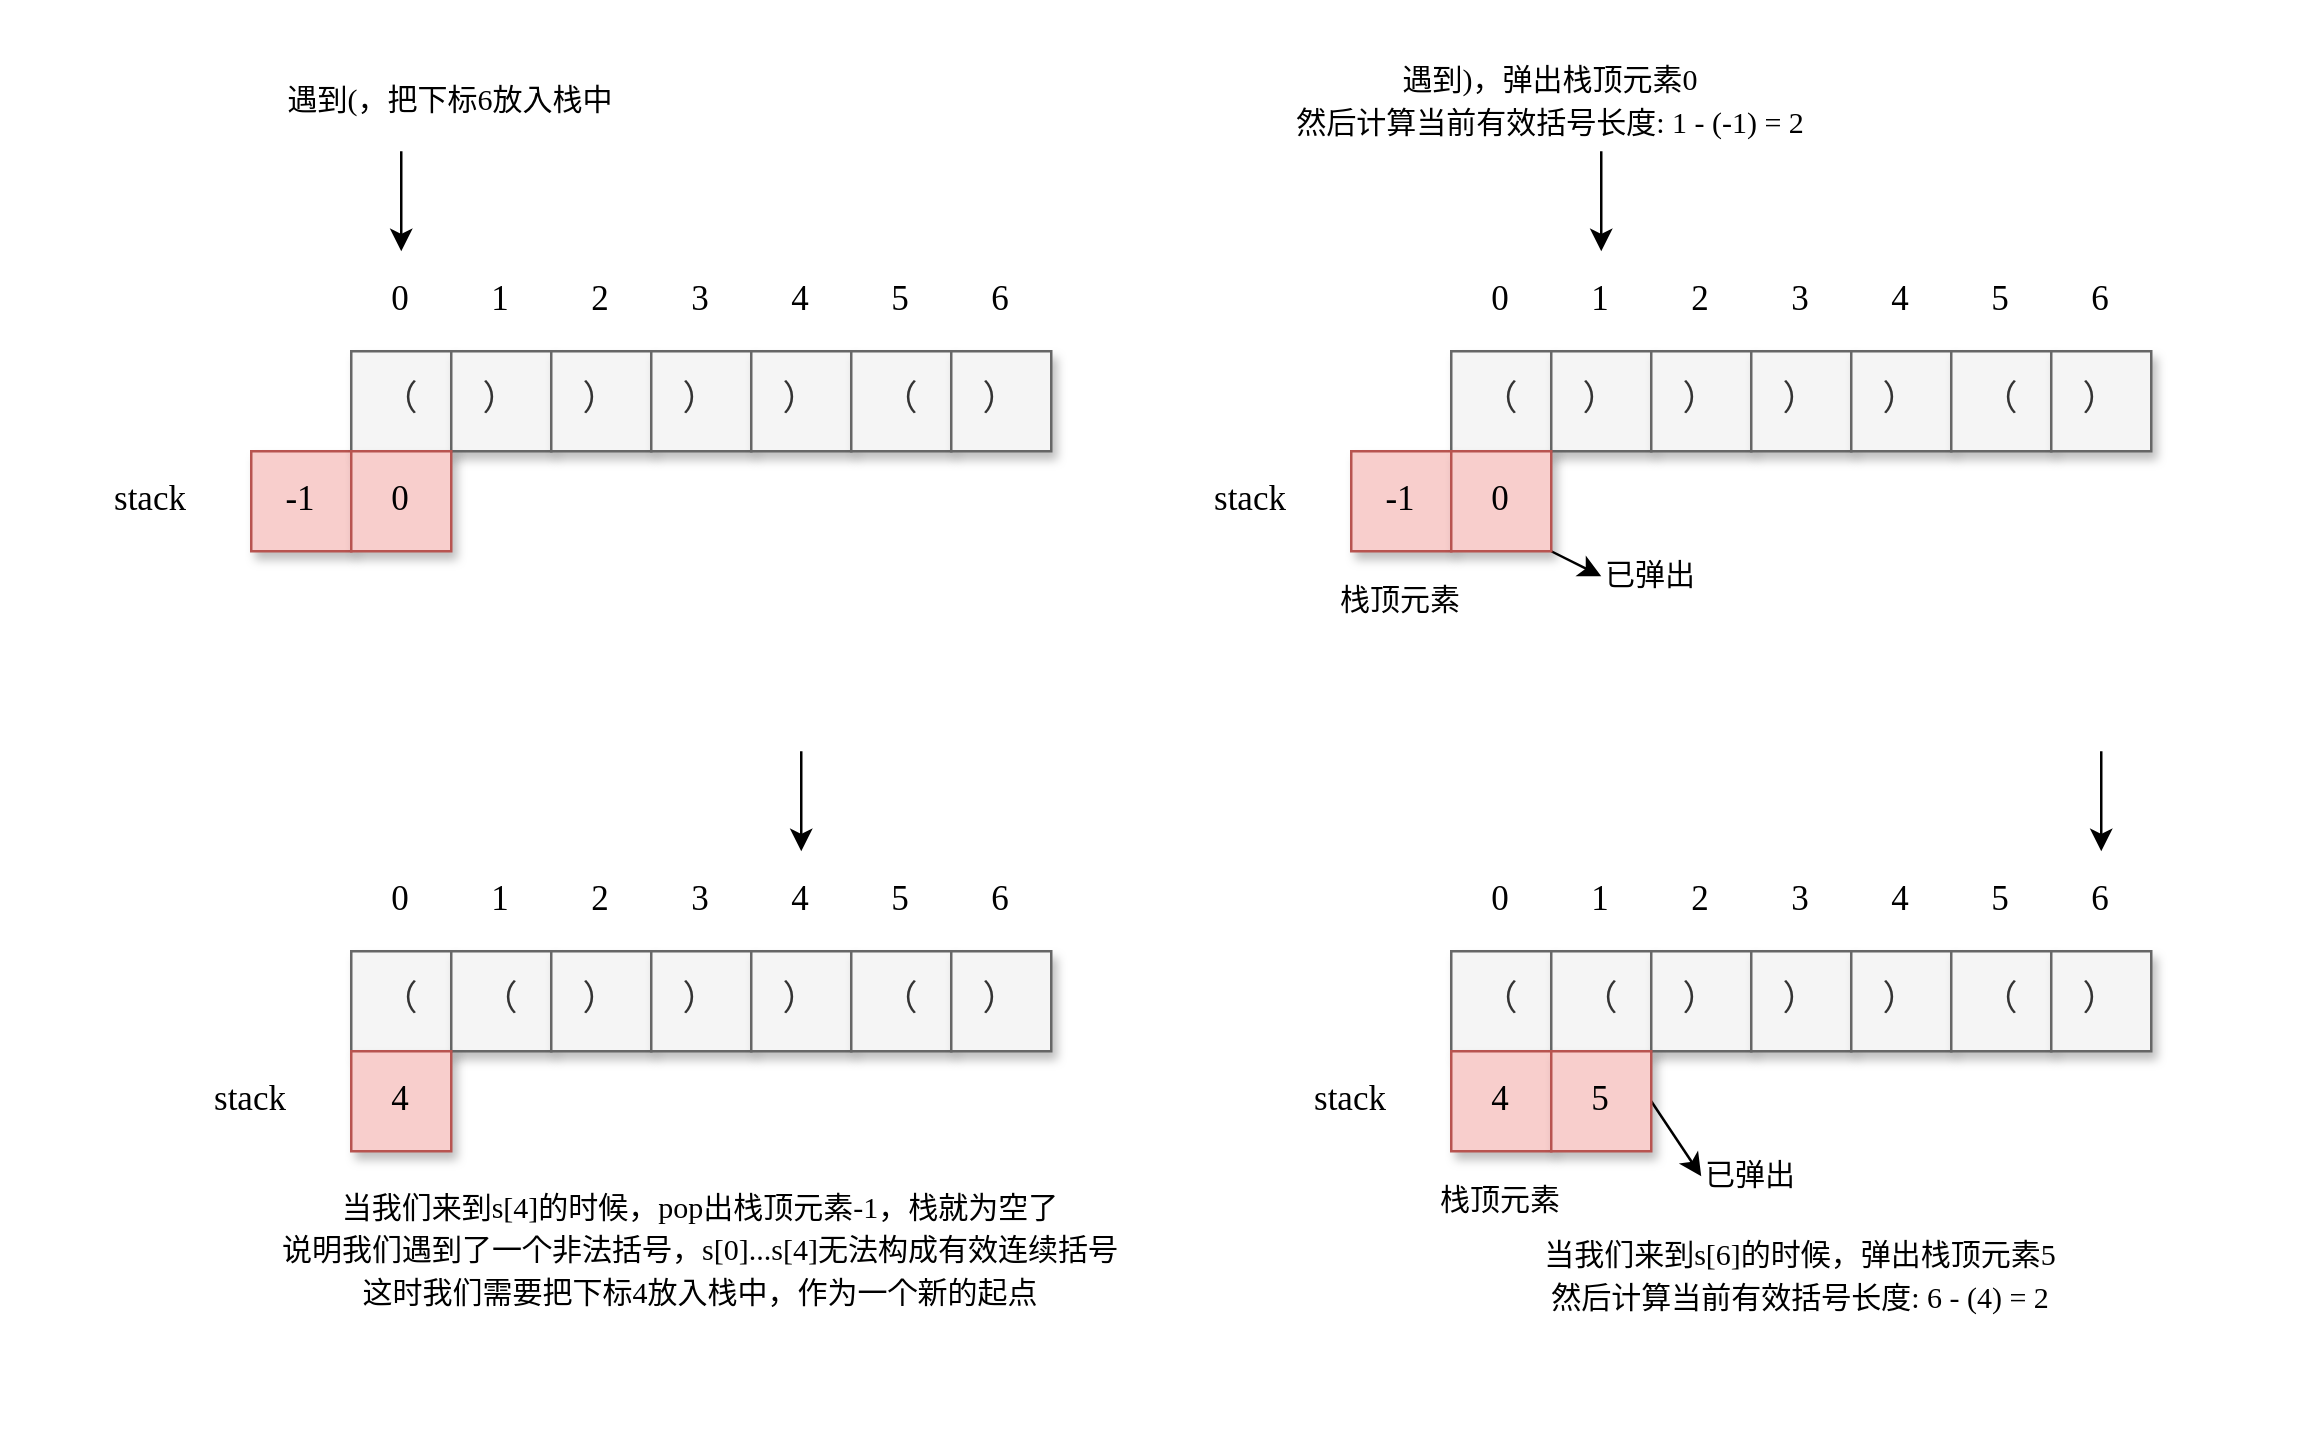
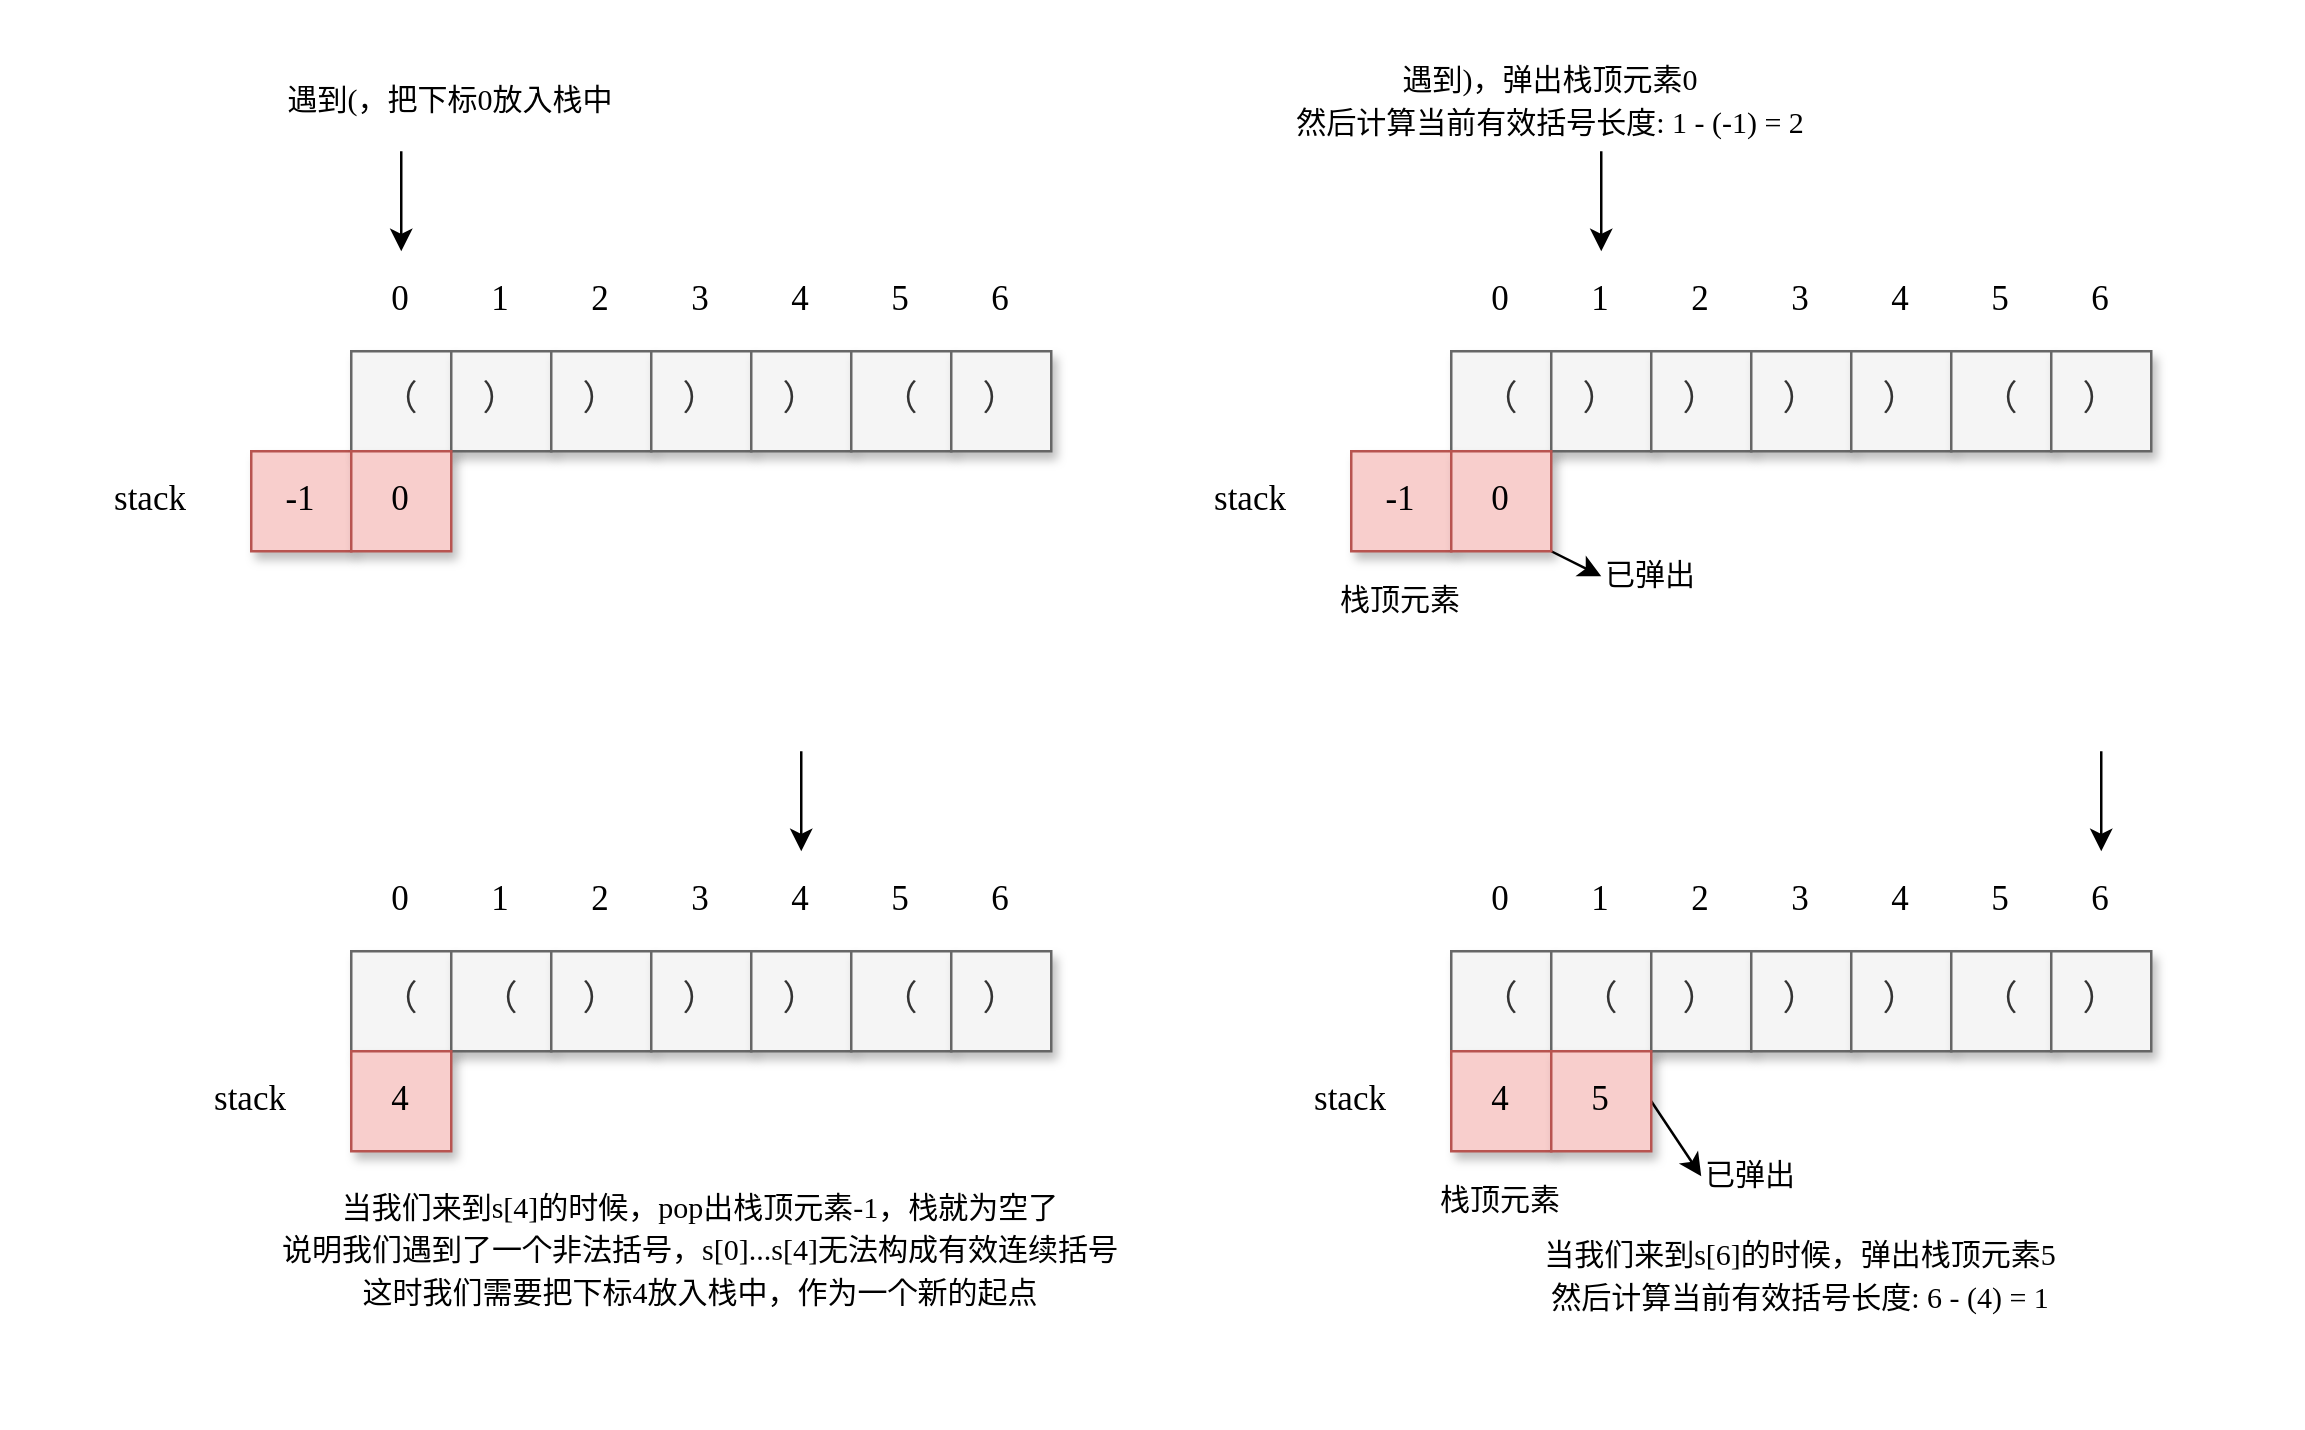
(451, 101) -> (451, 101)
(1801, 1276) -> (1801, 1276)
